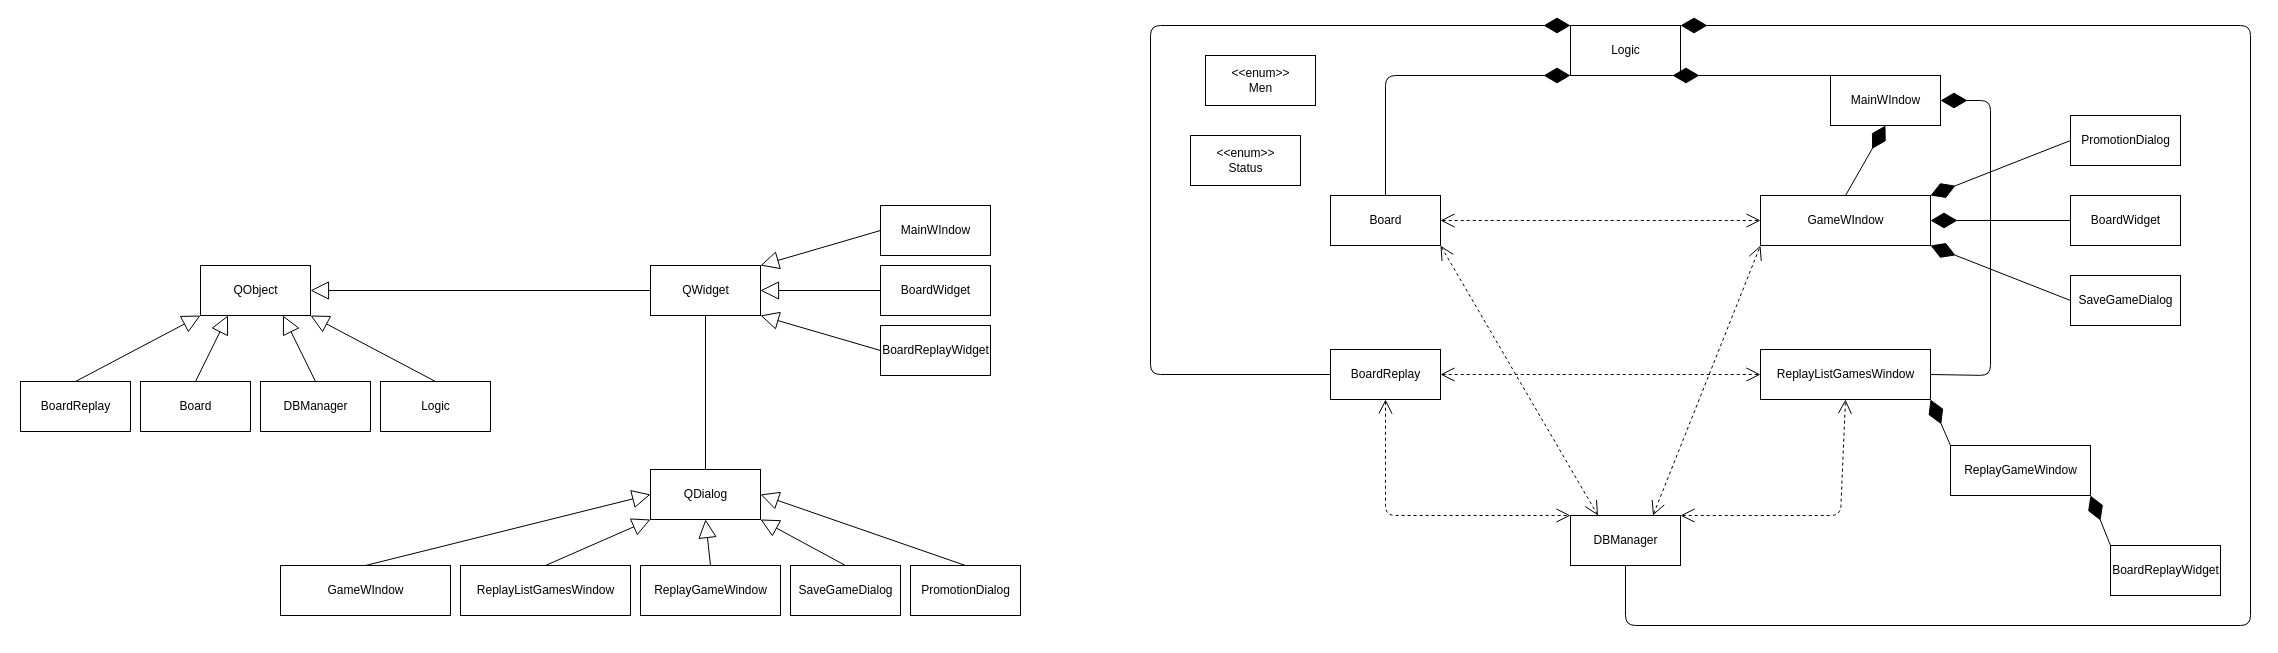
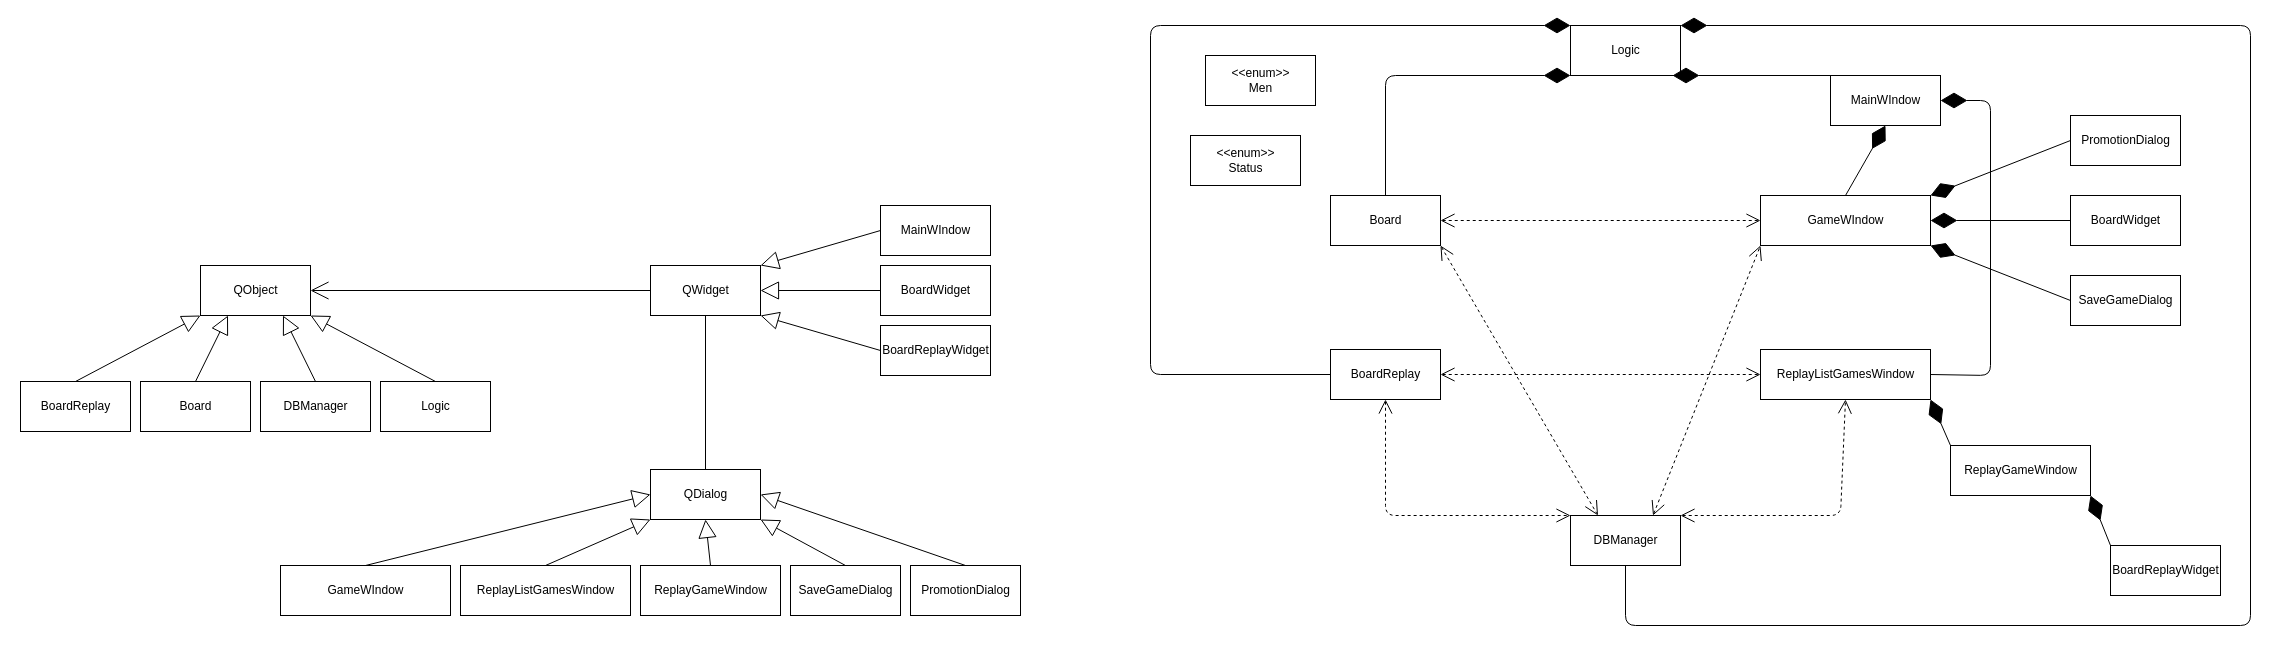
(330, 291) -> (322, 291)
